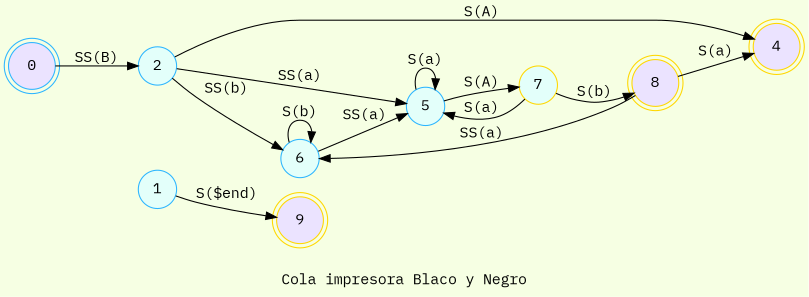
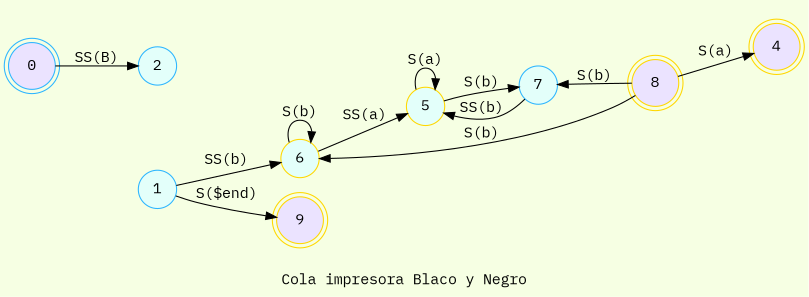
(457, 20) -> none
(482, 82) -> (482, 82)
(286, 85) -> none
(538, 85) -> (538, 85)
(590, 102) -> (600, 84)
(426, 106) -> (426, 106)
(482, 108) -> (482, 108)
(221, 114) -> (223, 175)
(482, 134) -> (482, 134)
(300, 159) -> (300, 159)
